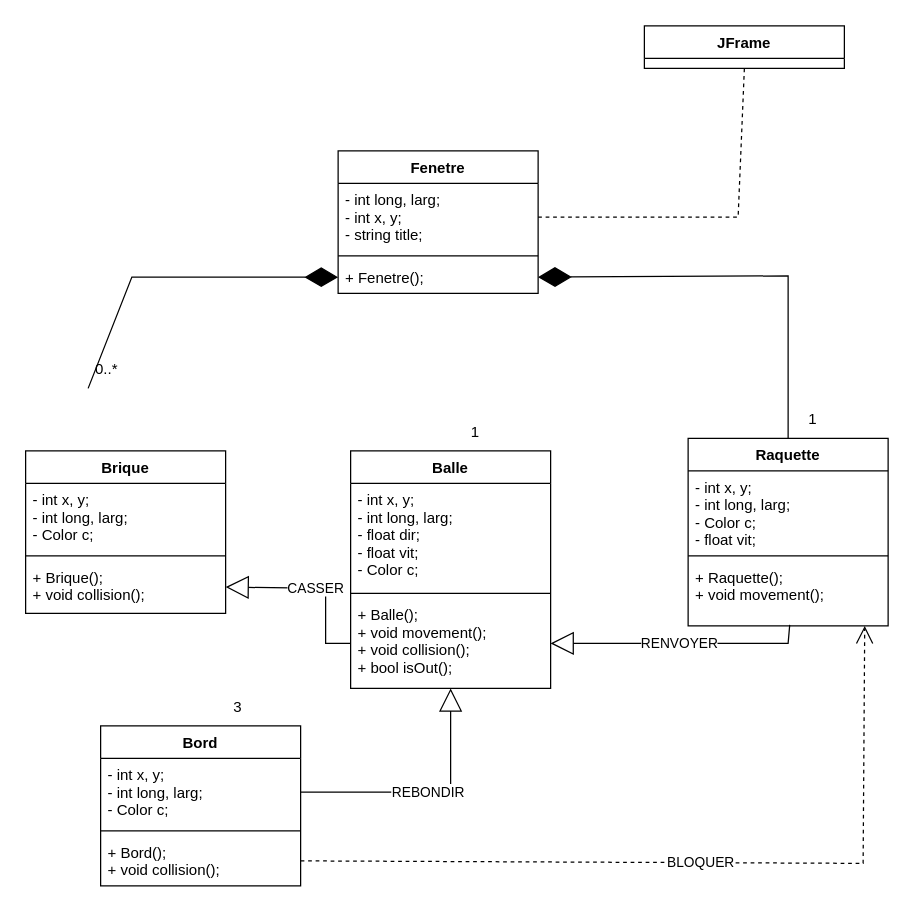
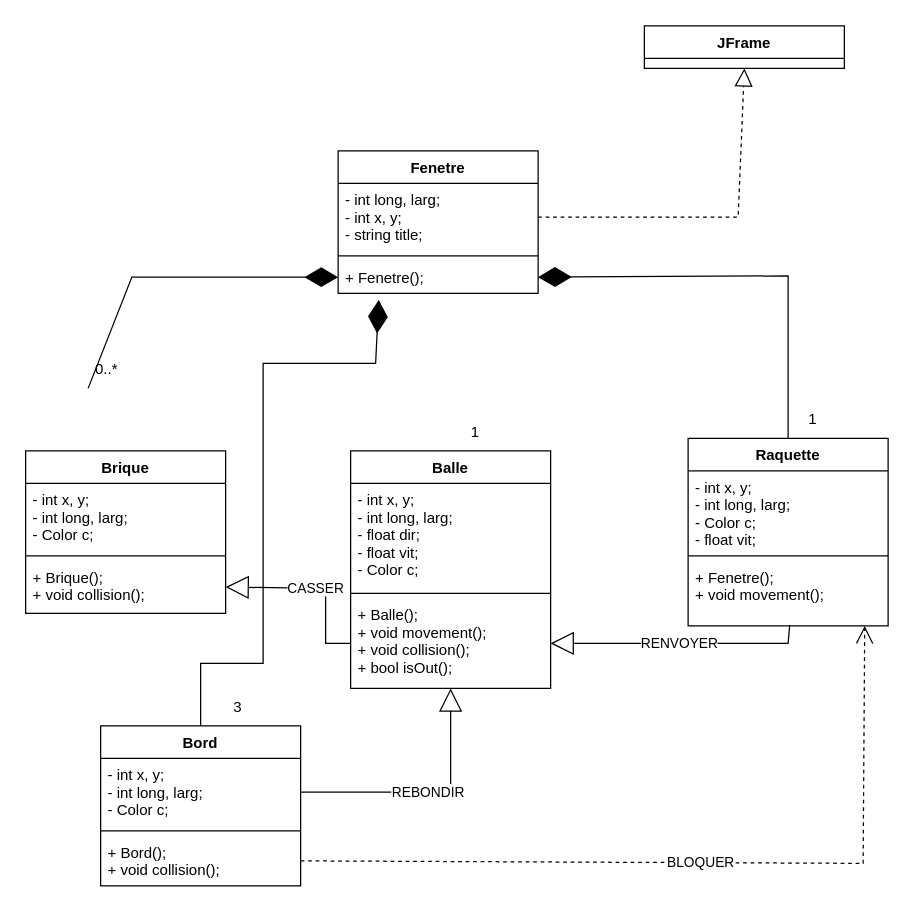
(744, 80) -> (744, 87)
none -> (263, 504)
(746, 578) -> (742, 578)
